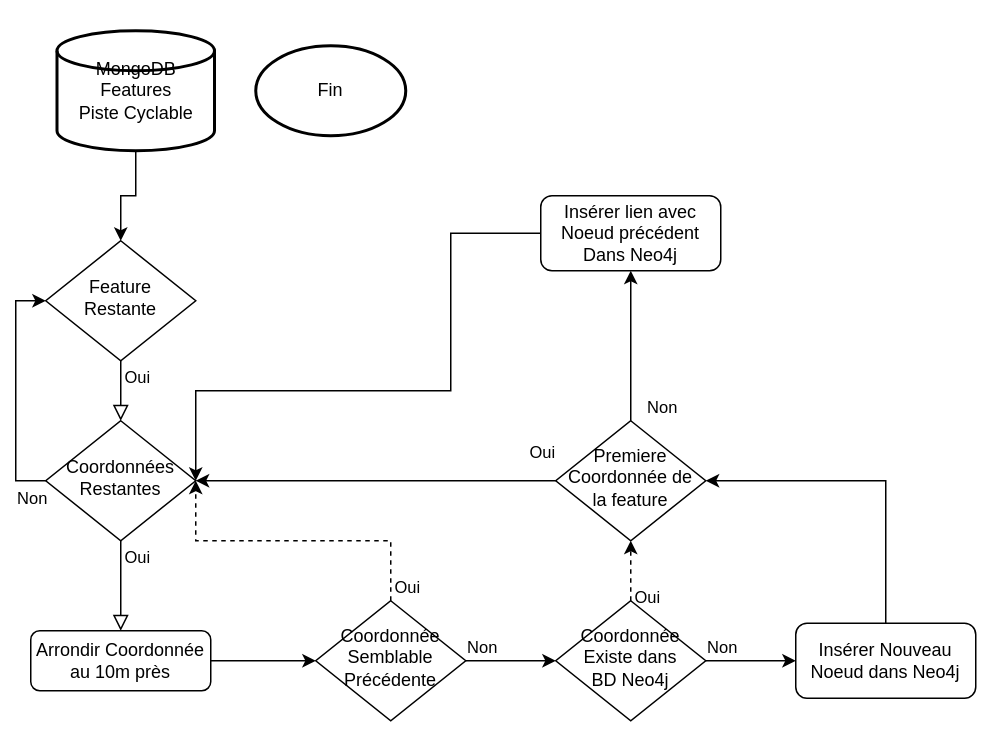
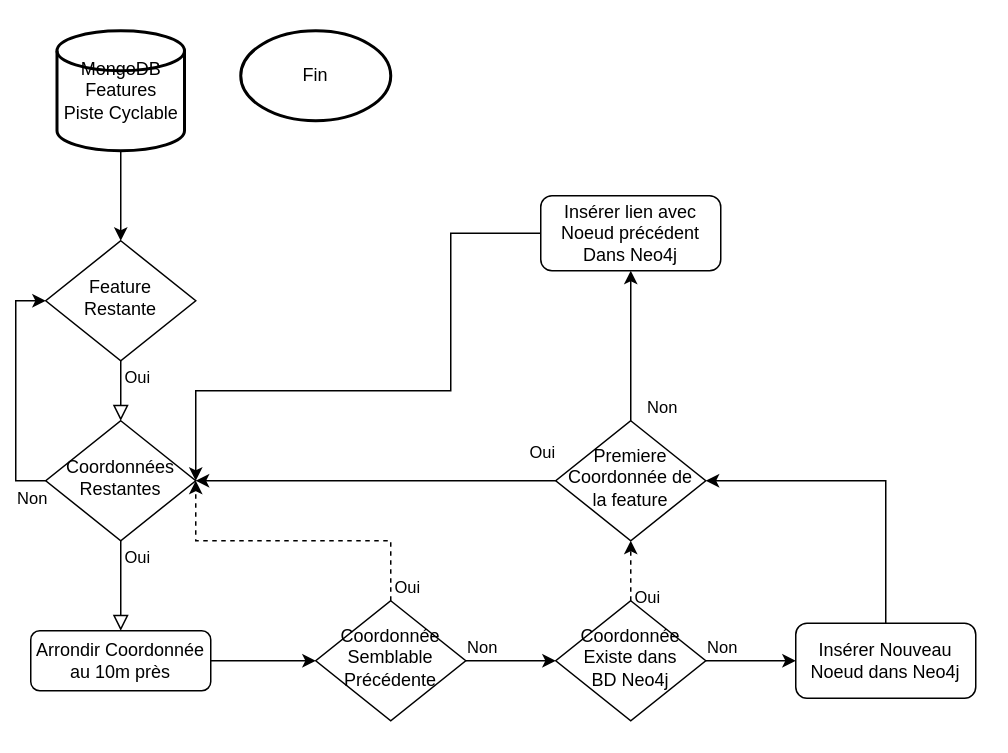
(136, 91) -> (121, 91)
(331, 91) -> (316, 76)
